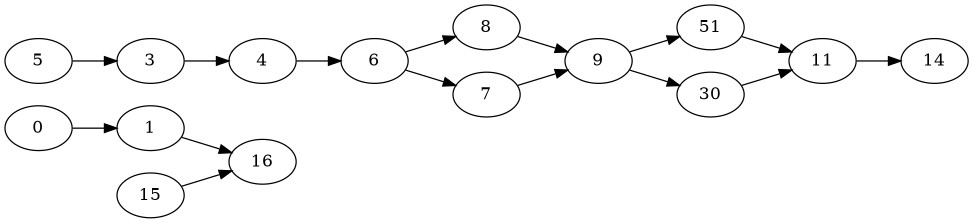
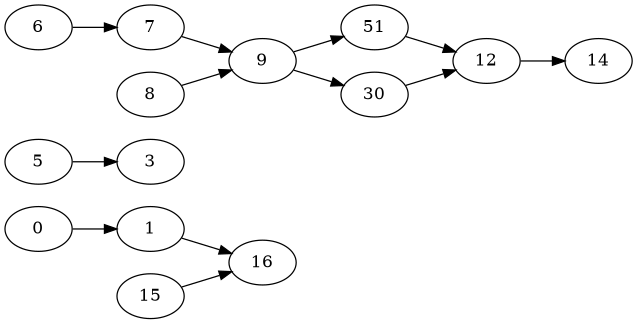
(425, 46) -> none
(263, 61) -> none
(823, 61) -> (487, 61)
